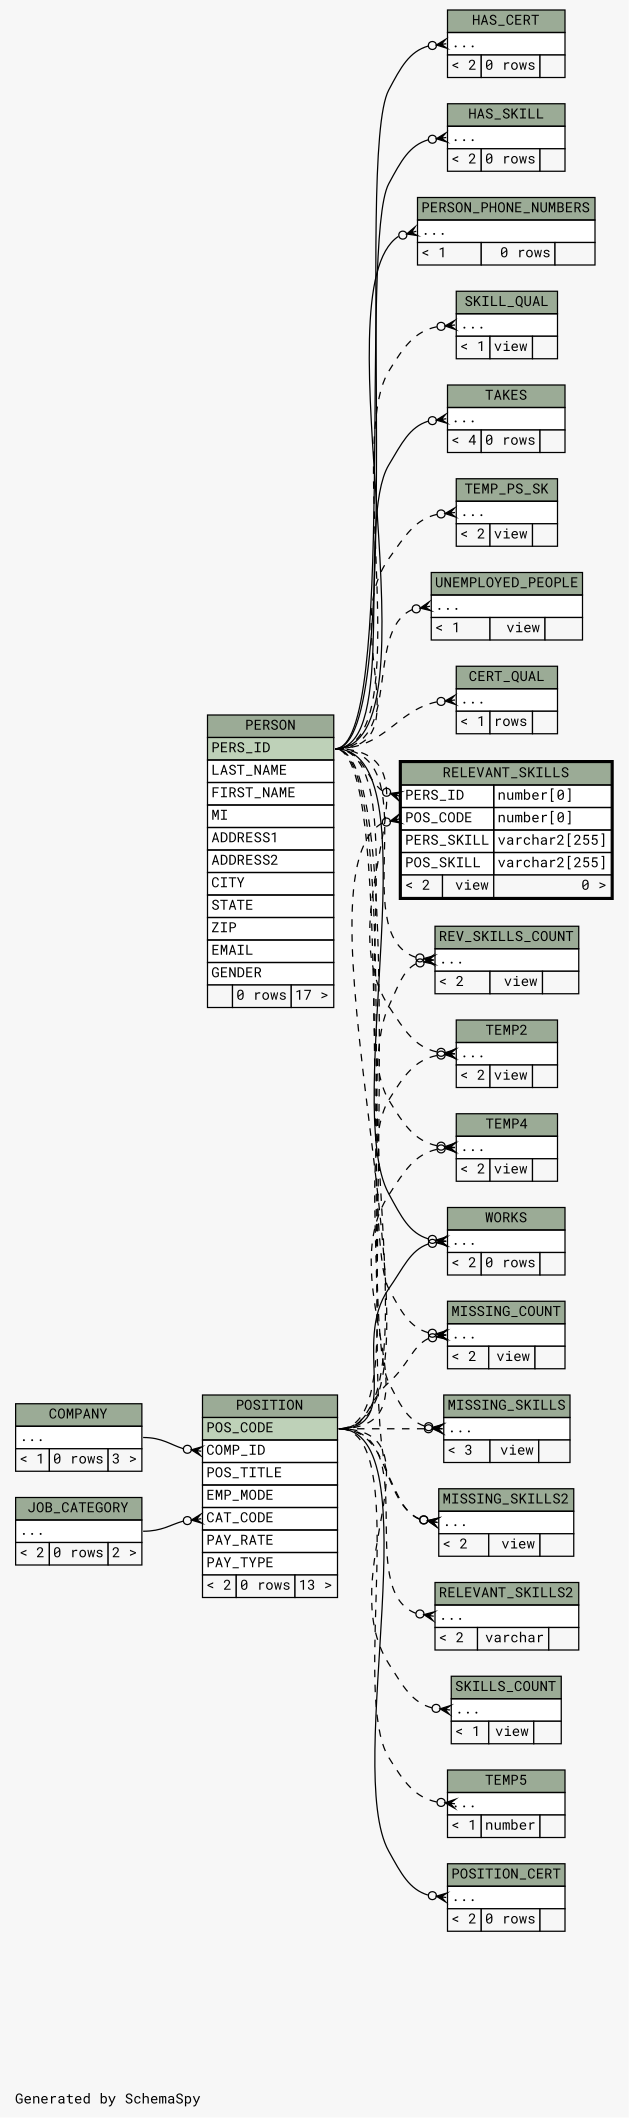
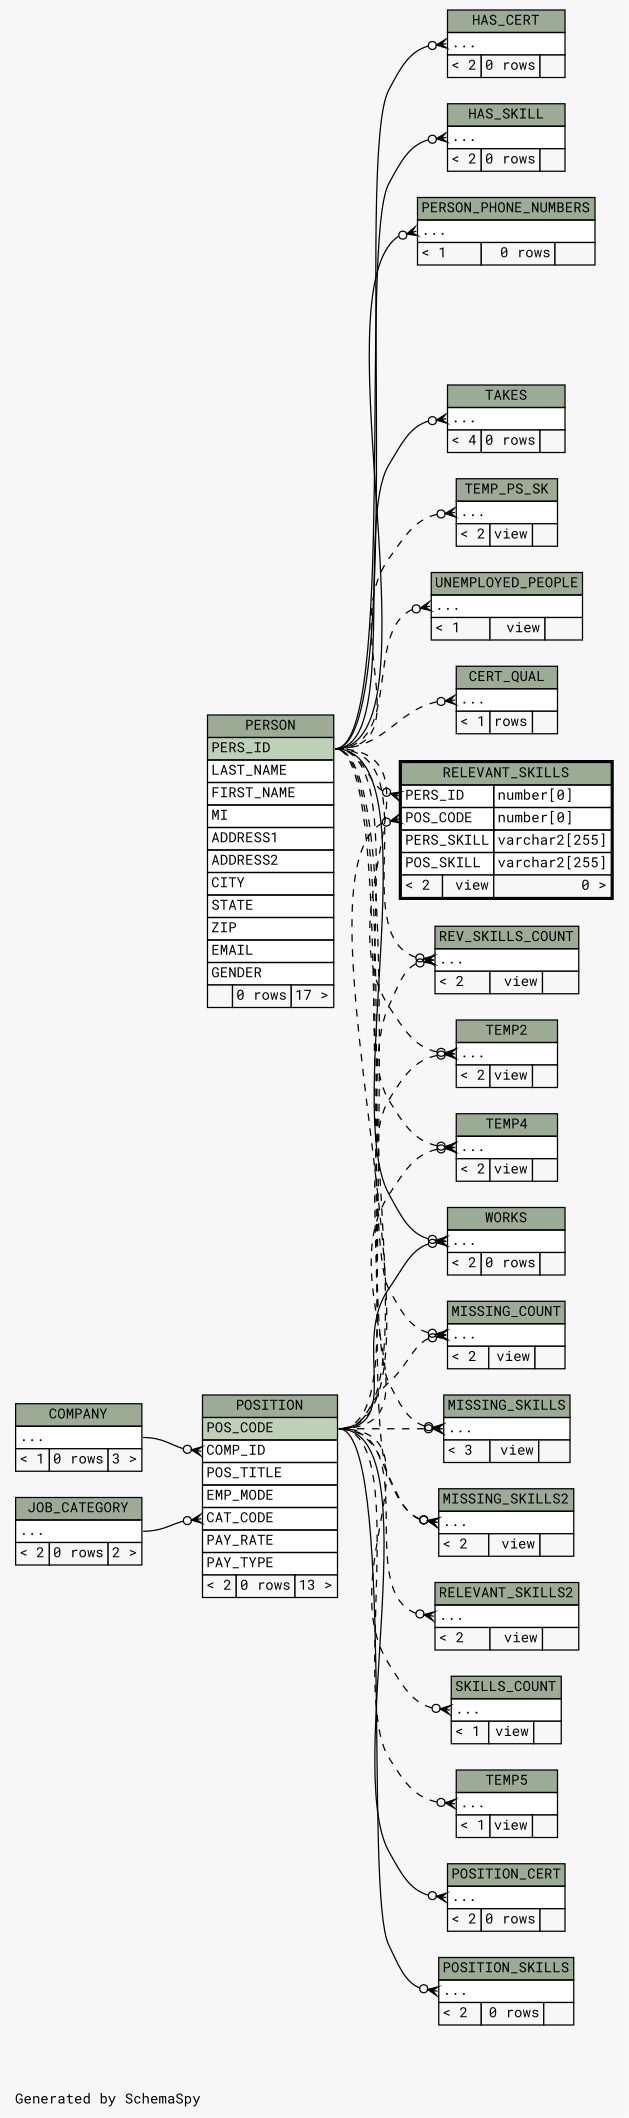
(506, 325) -> none
(515, 1638) -> (521, 1638)
(511, 1826) -> (511, 1826)
none -> (506, 1991)
